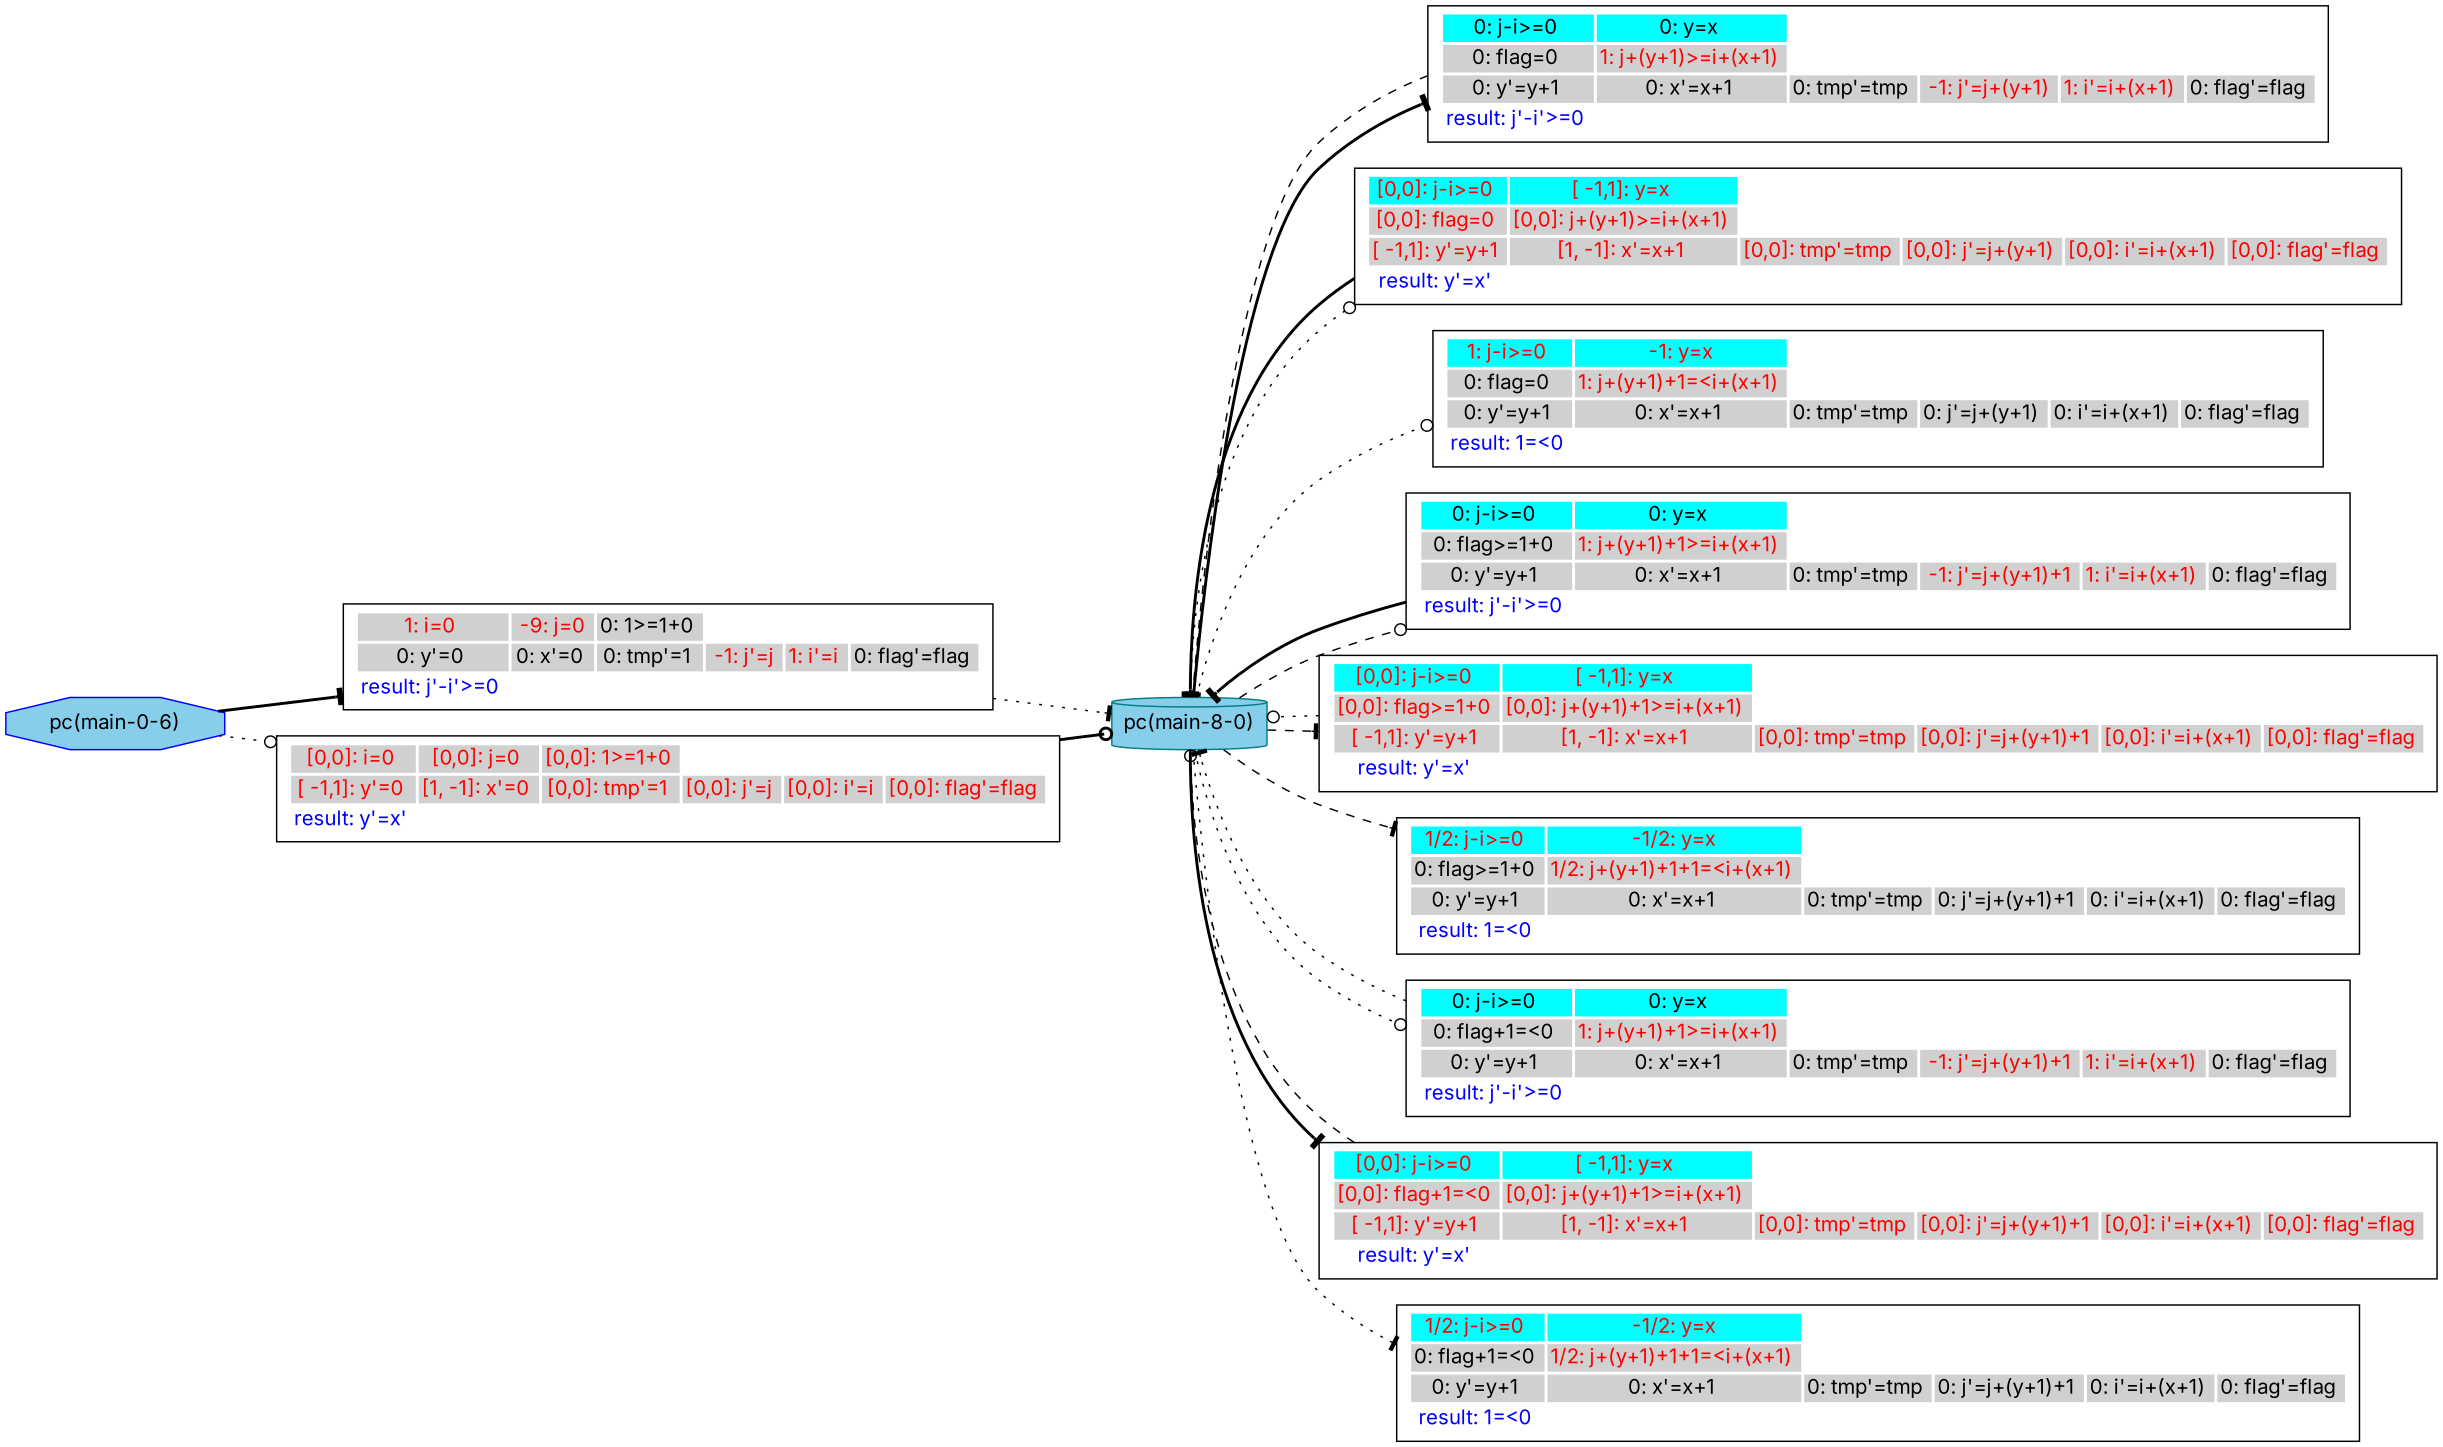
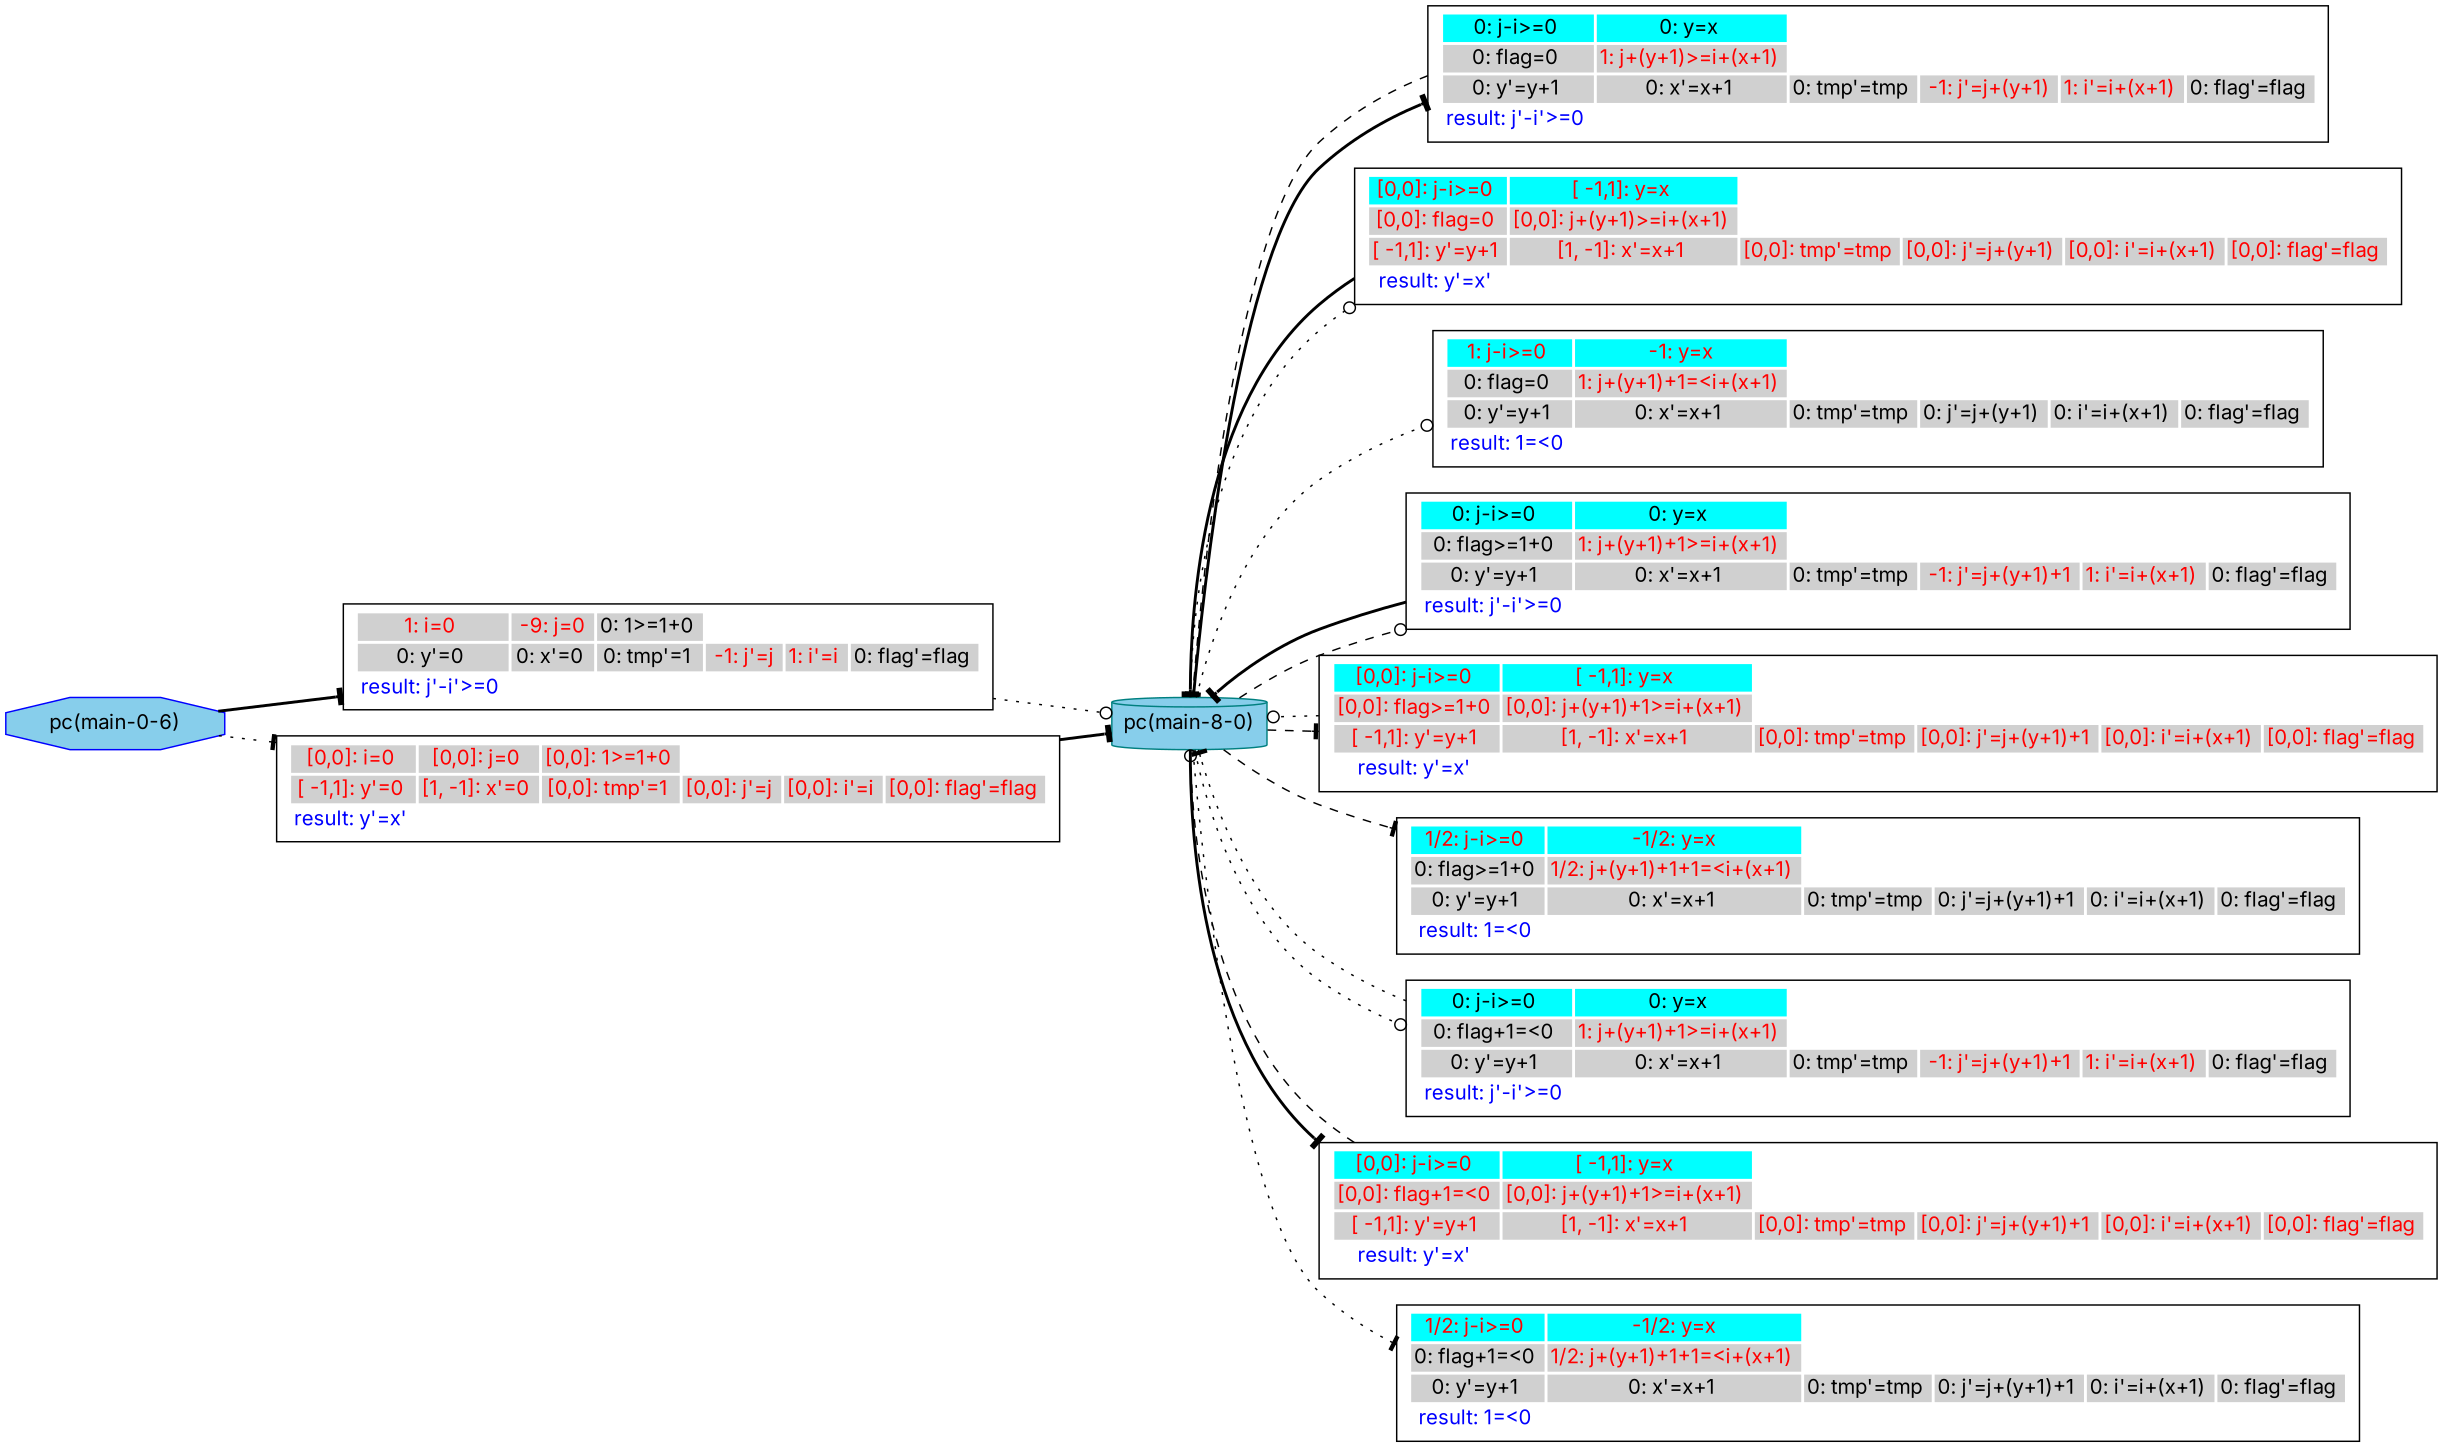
(1047, 705) -> (1047, 705)
(1082, 737) -> (1082, 737)
(242, 738) -> (242, 738)
